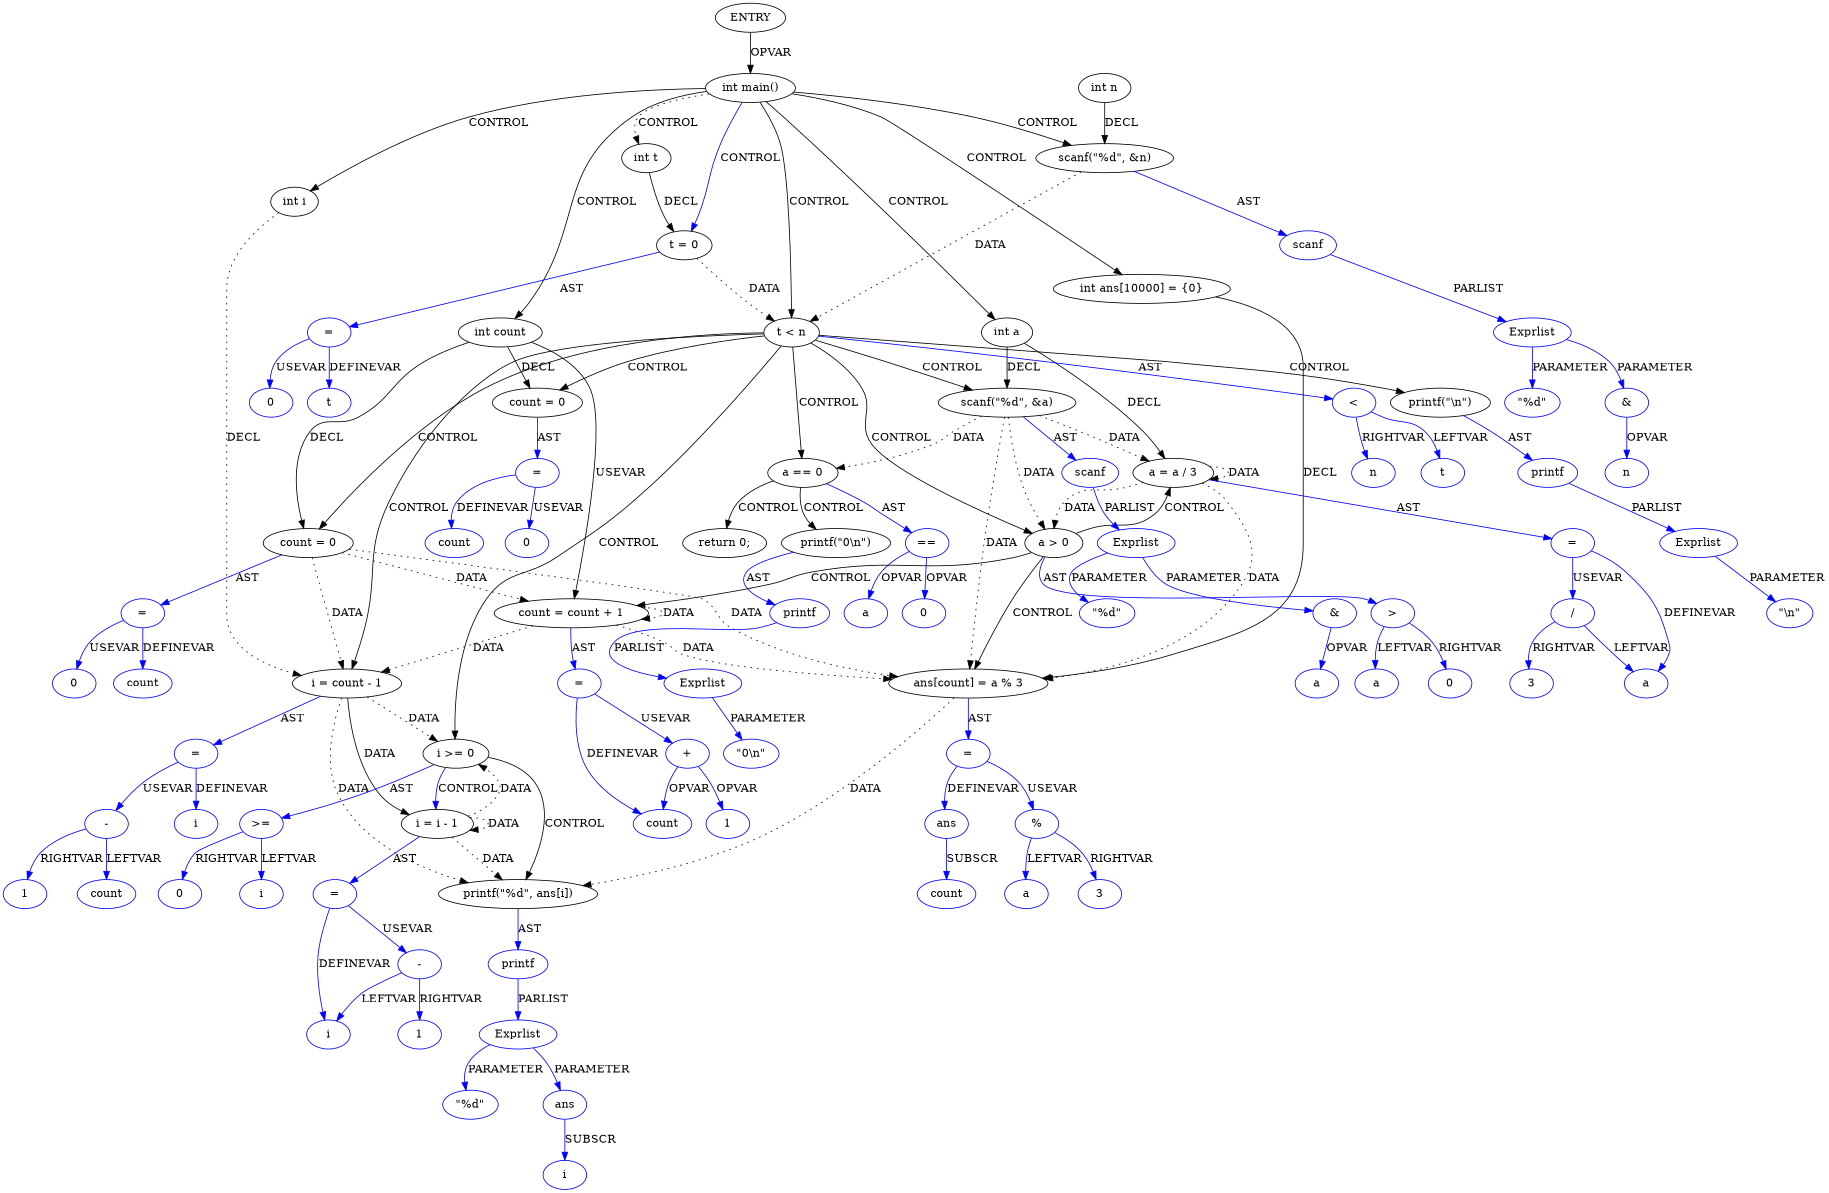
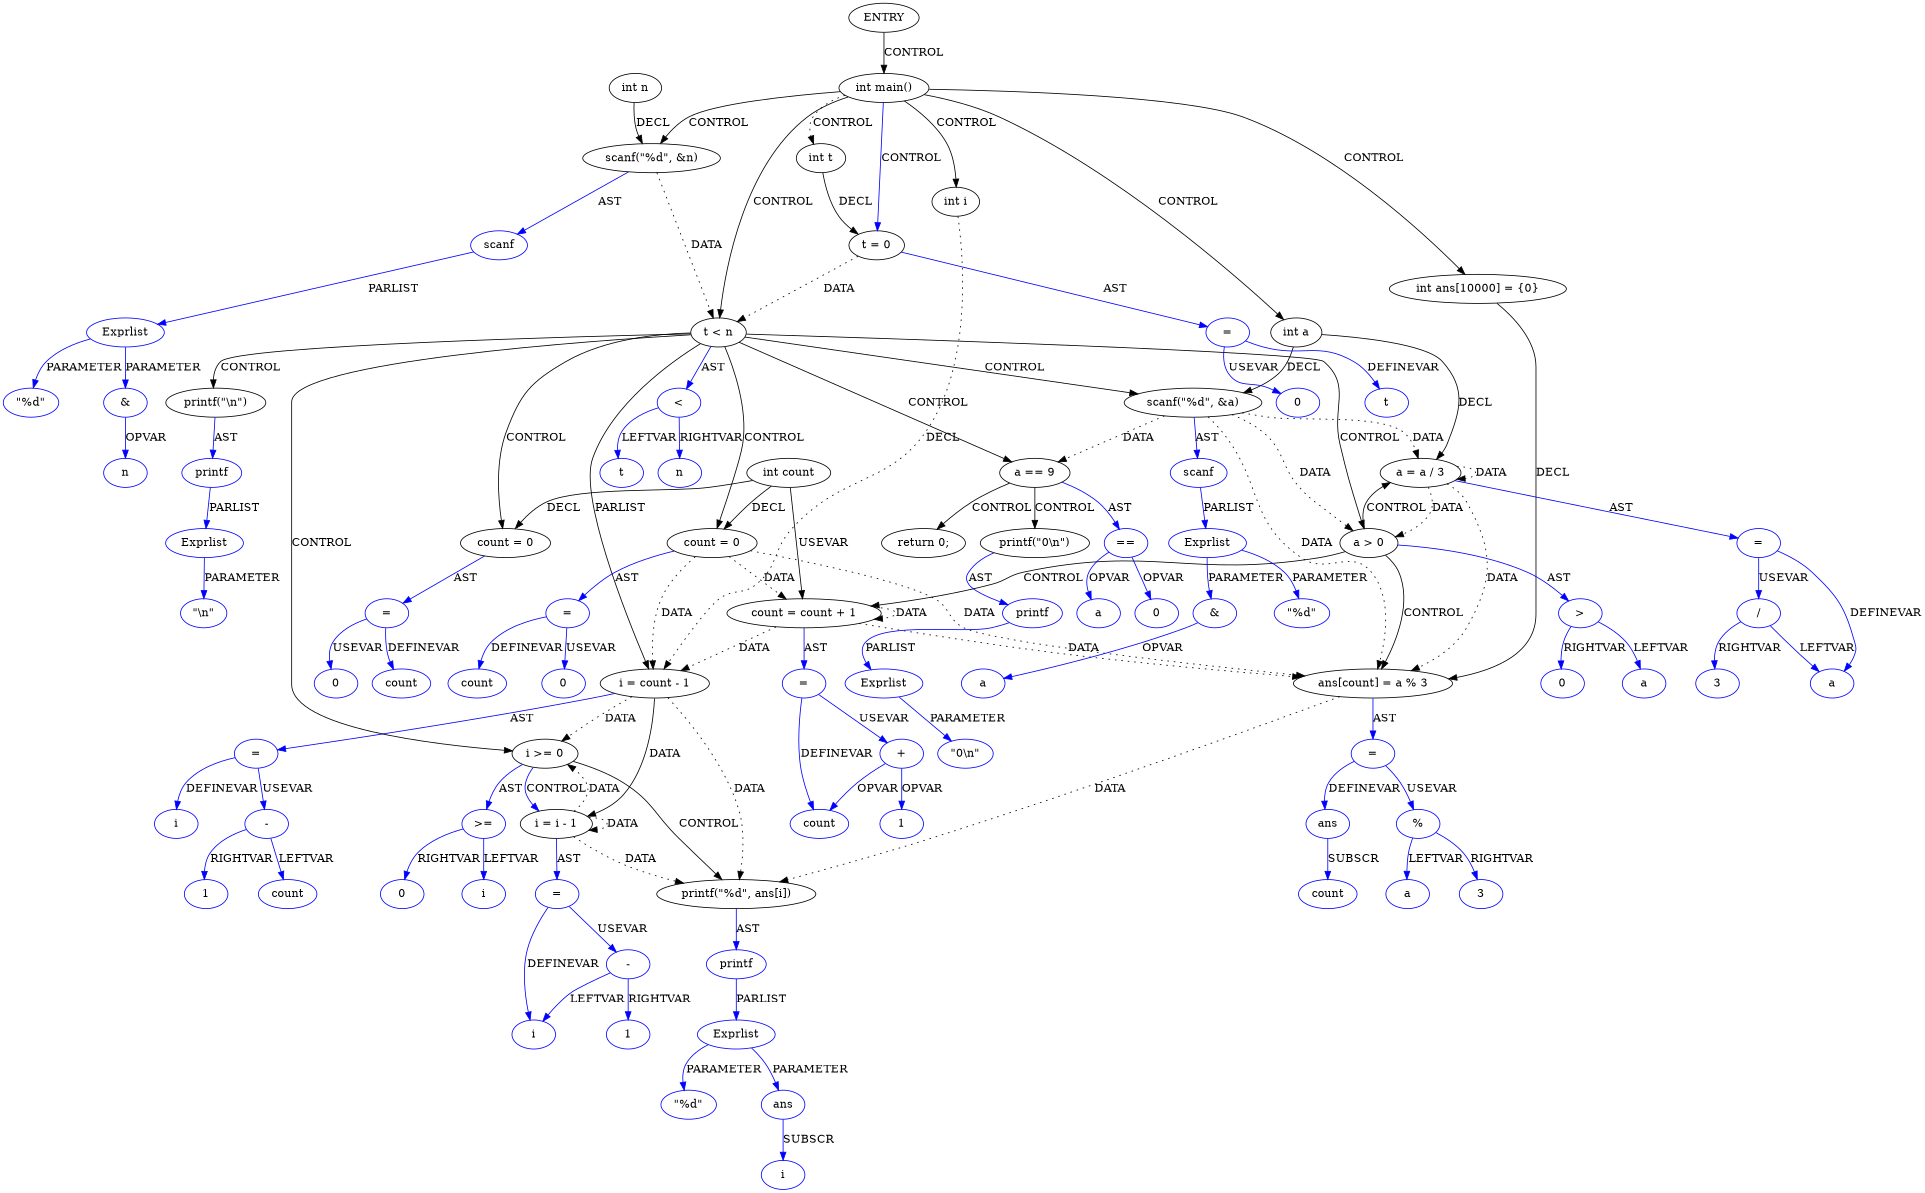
(771, 53) -> (914, 53)
(583, 173) -> none
(803, 473) -> (1035, 473)
(419, 508) -> (620, 508)
